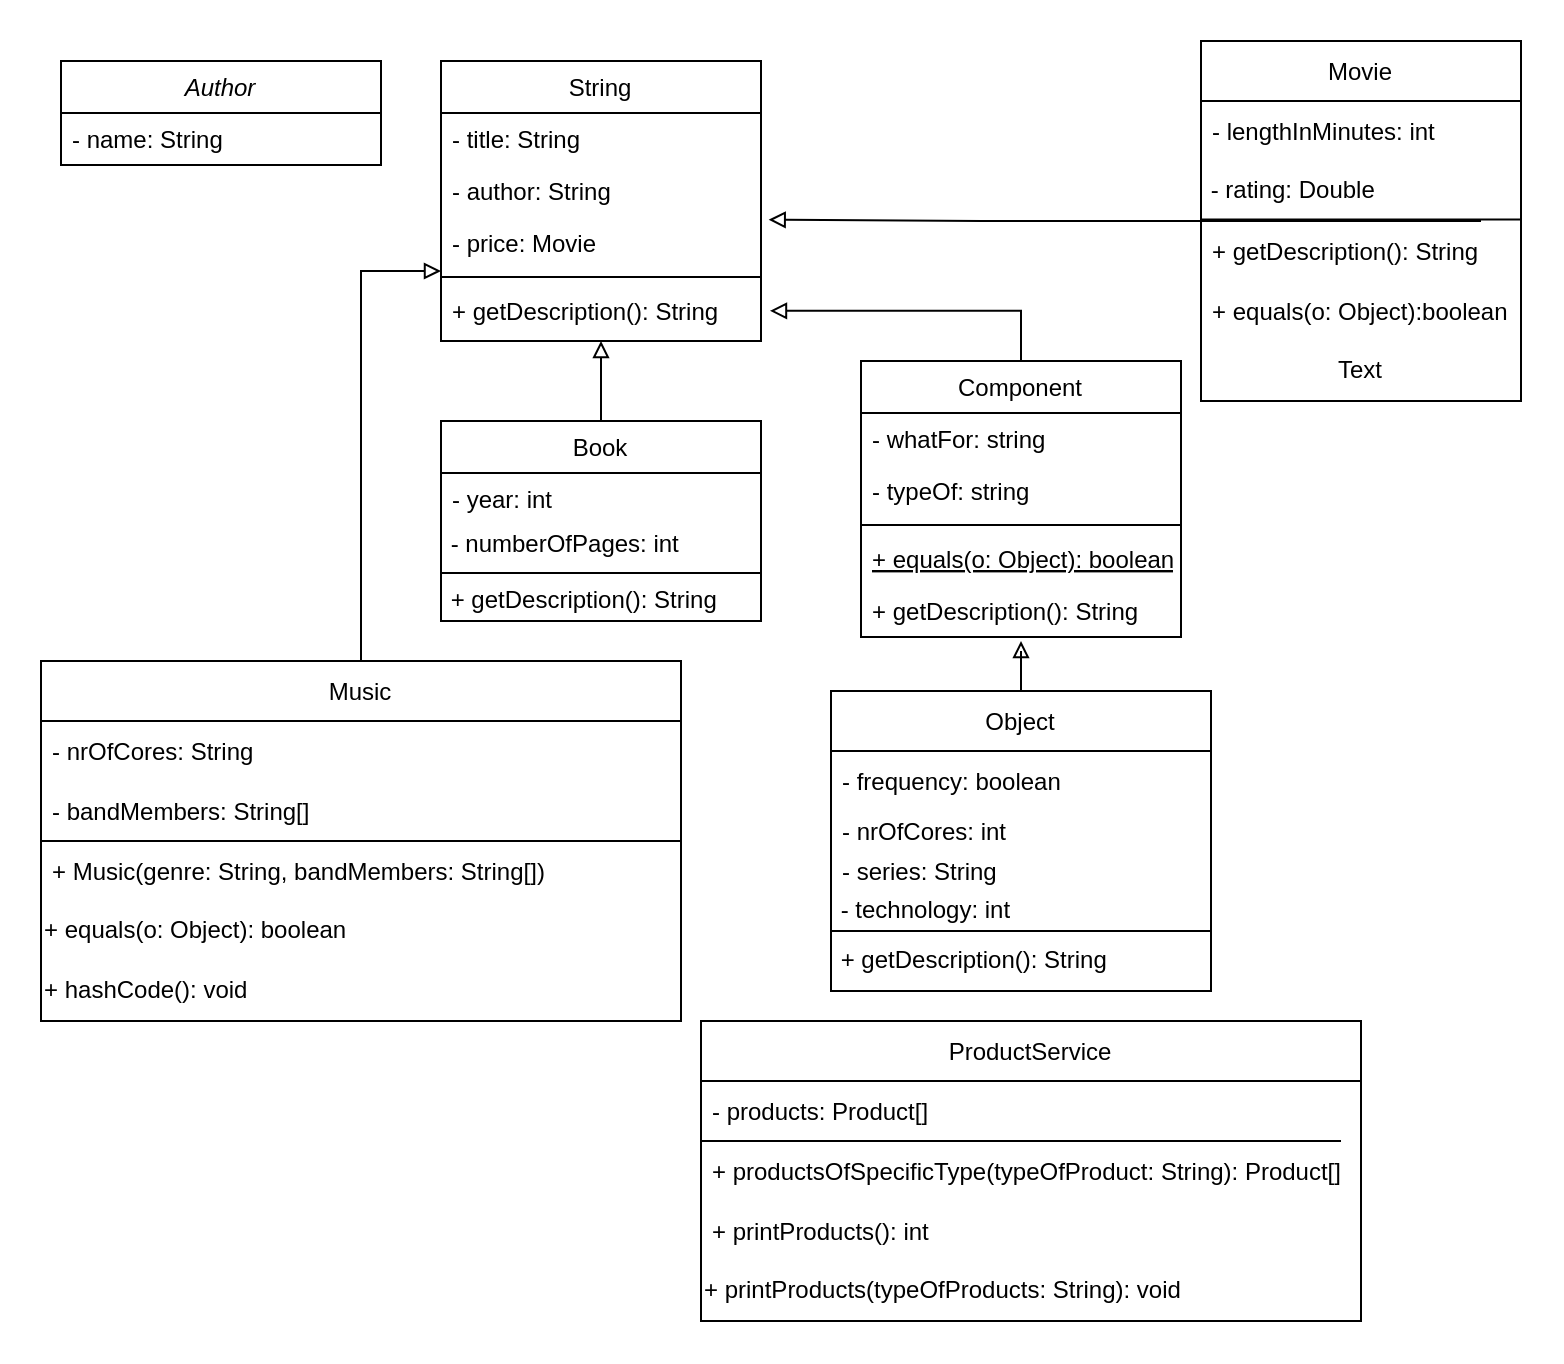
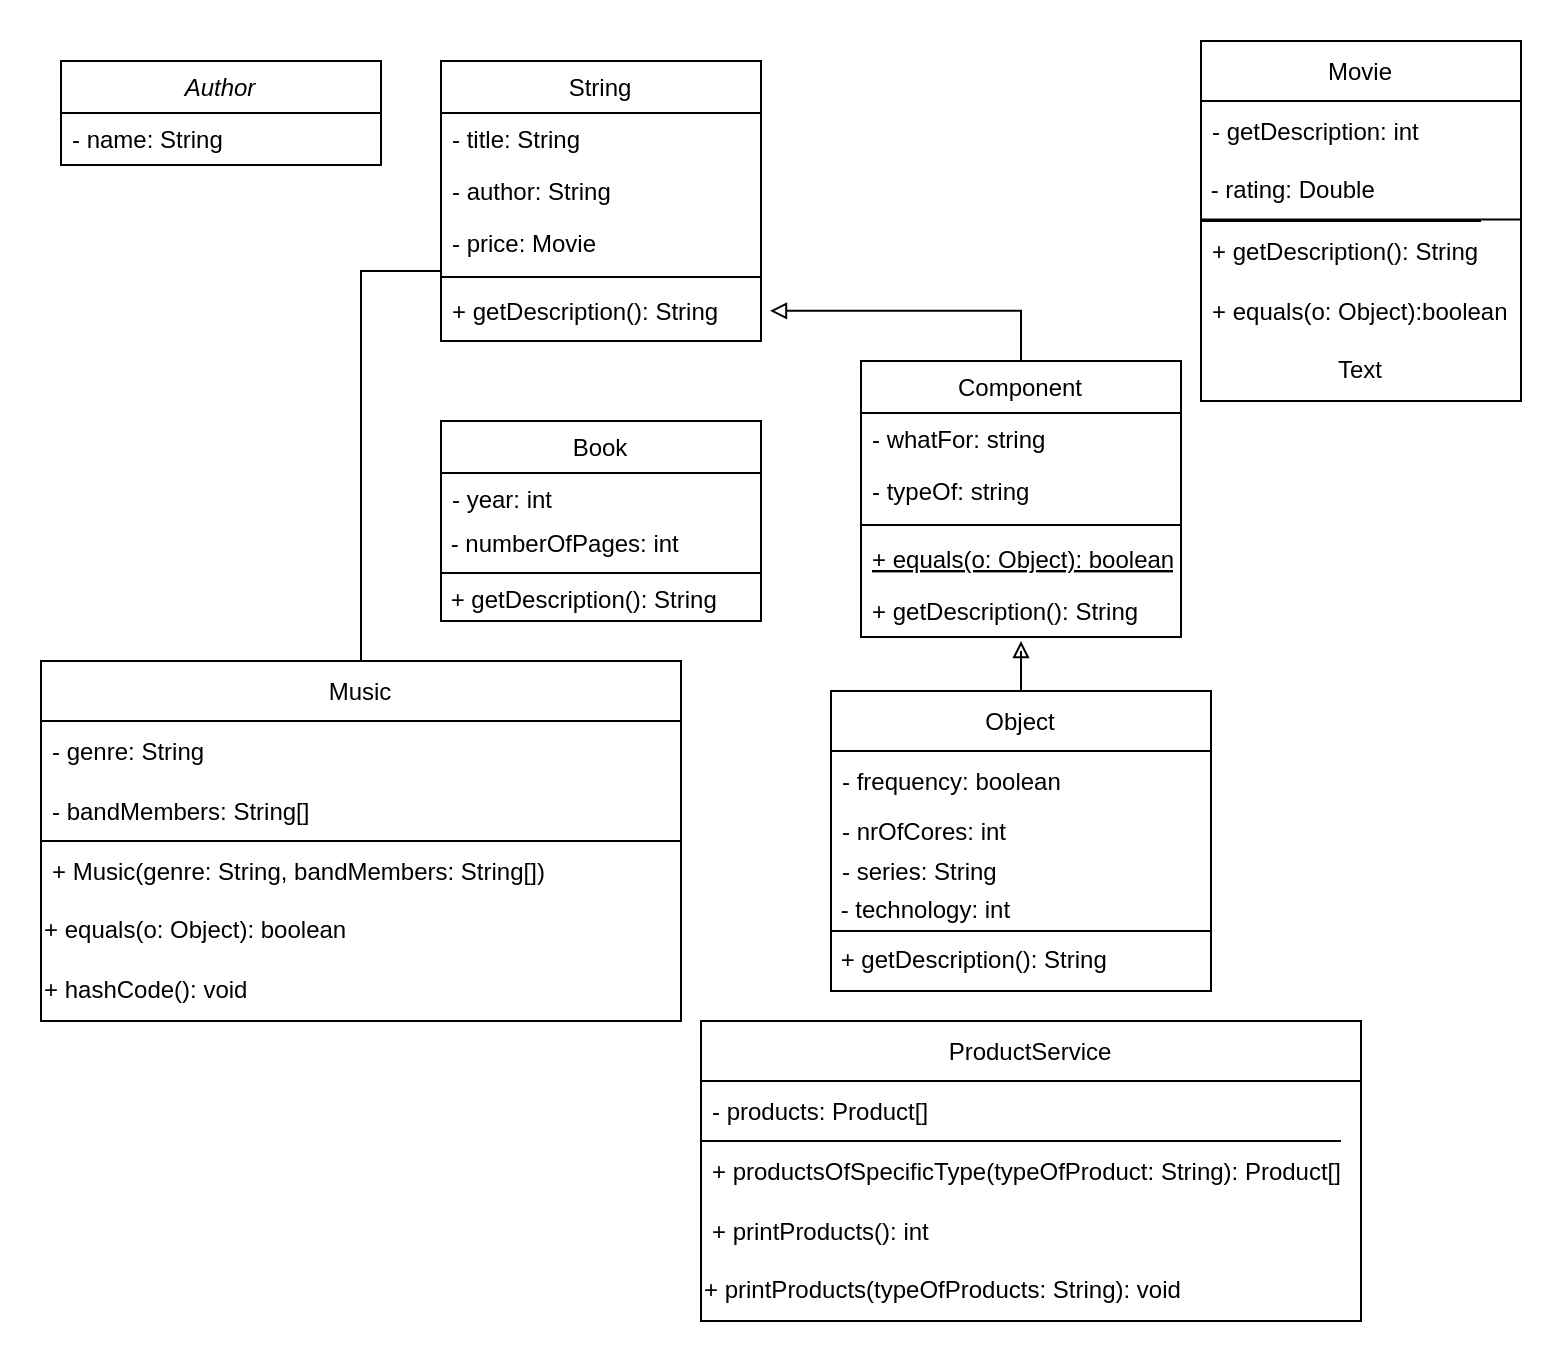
(1341, 132) -> (1334, 132)
(992, 221) -> none
(423, 271) -> (430, 271)
(601, 390) -> none
(167, 752) -> (140, 752)
